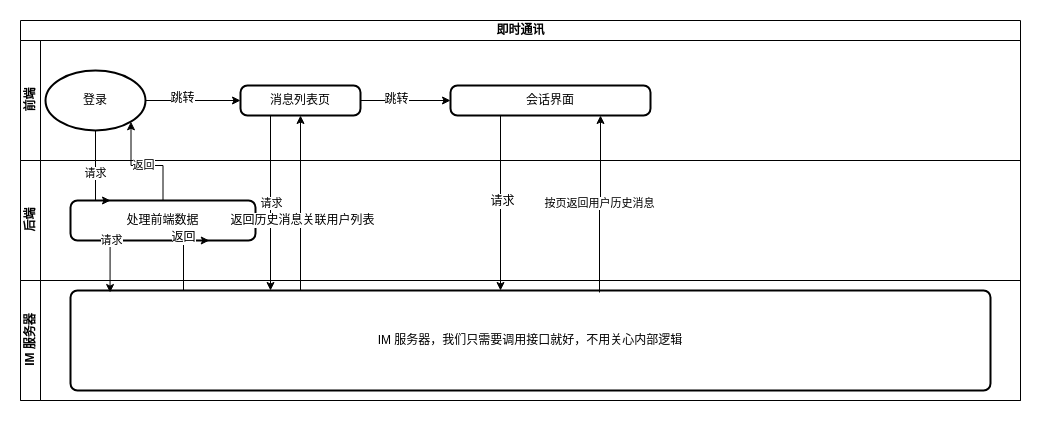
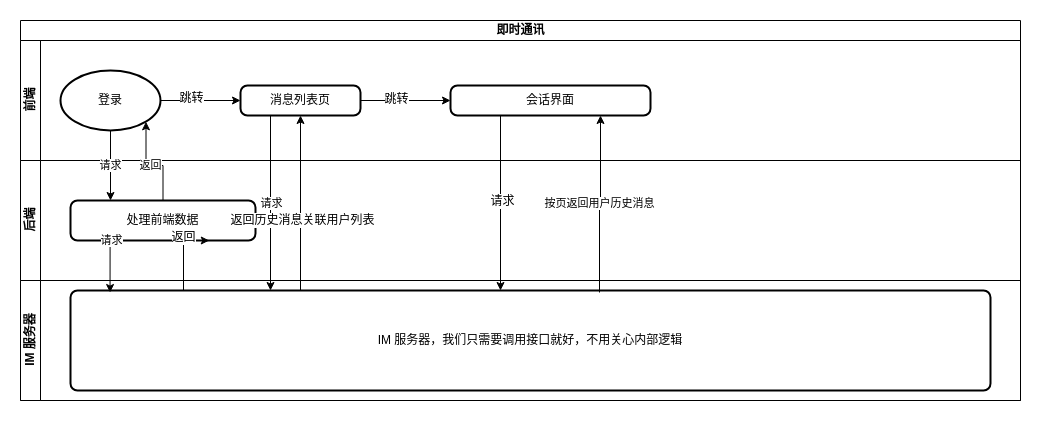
(96, 101) -> (111, 101)
